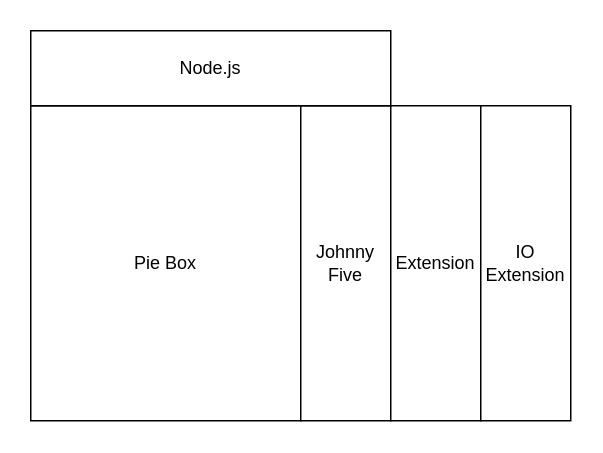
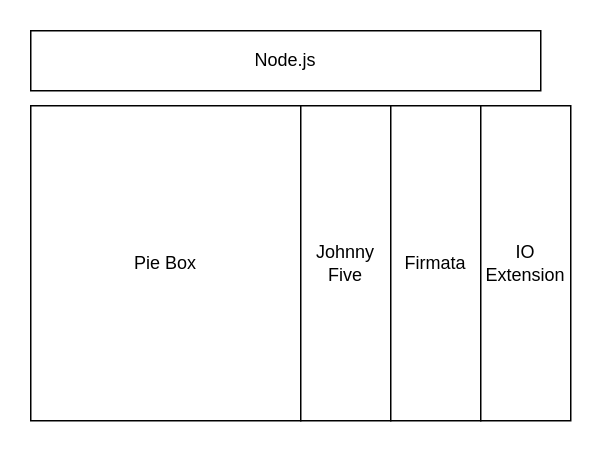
(211, 68) -> (286, 61)
(436, 263) -> (436, 263)
